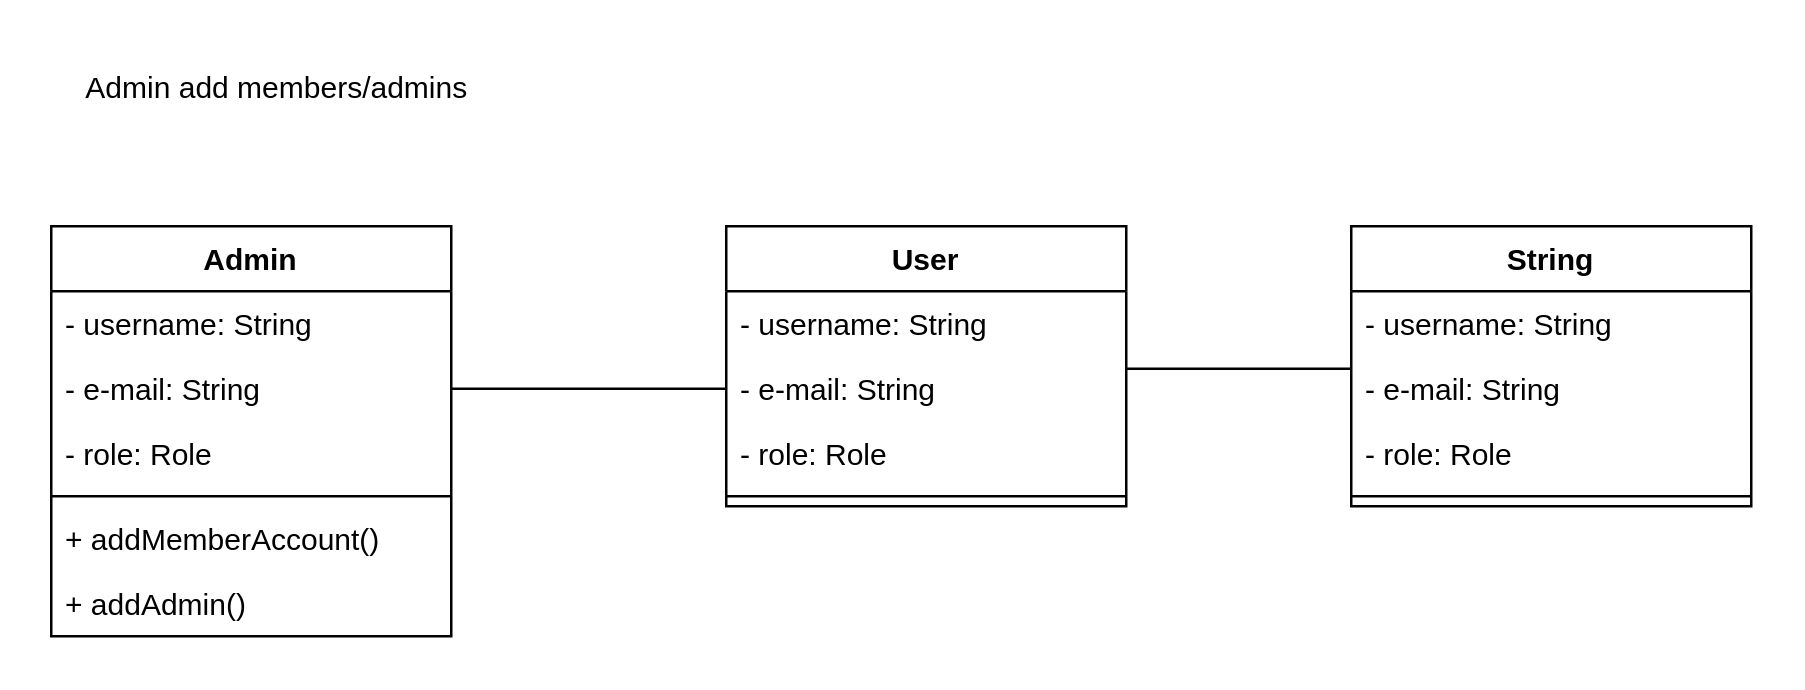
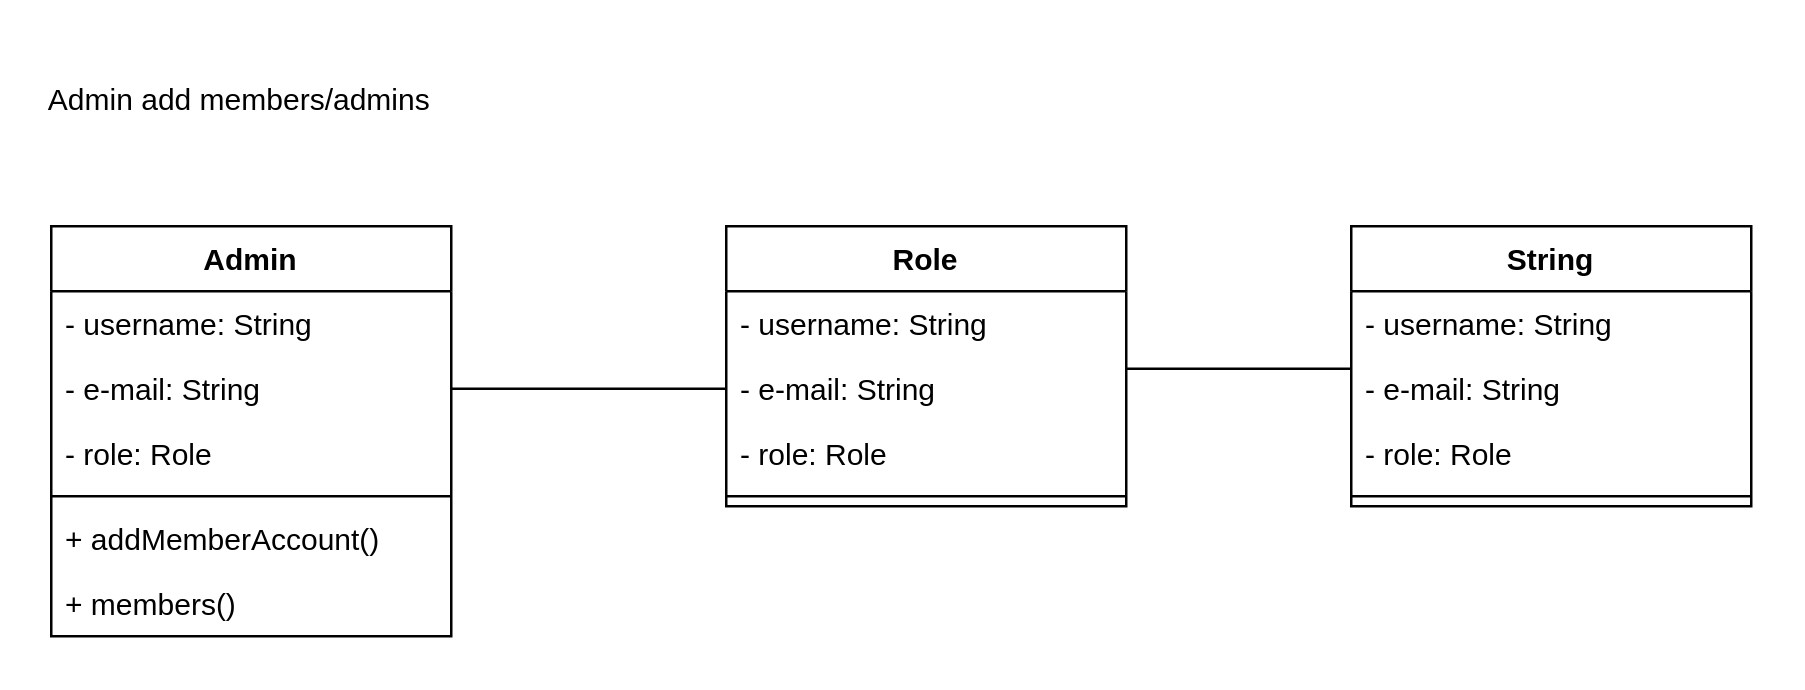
(276, 89) -> (239, 101)
(926, 262) -> (926, 262)
(159, 607) -> (155, 607)
